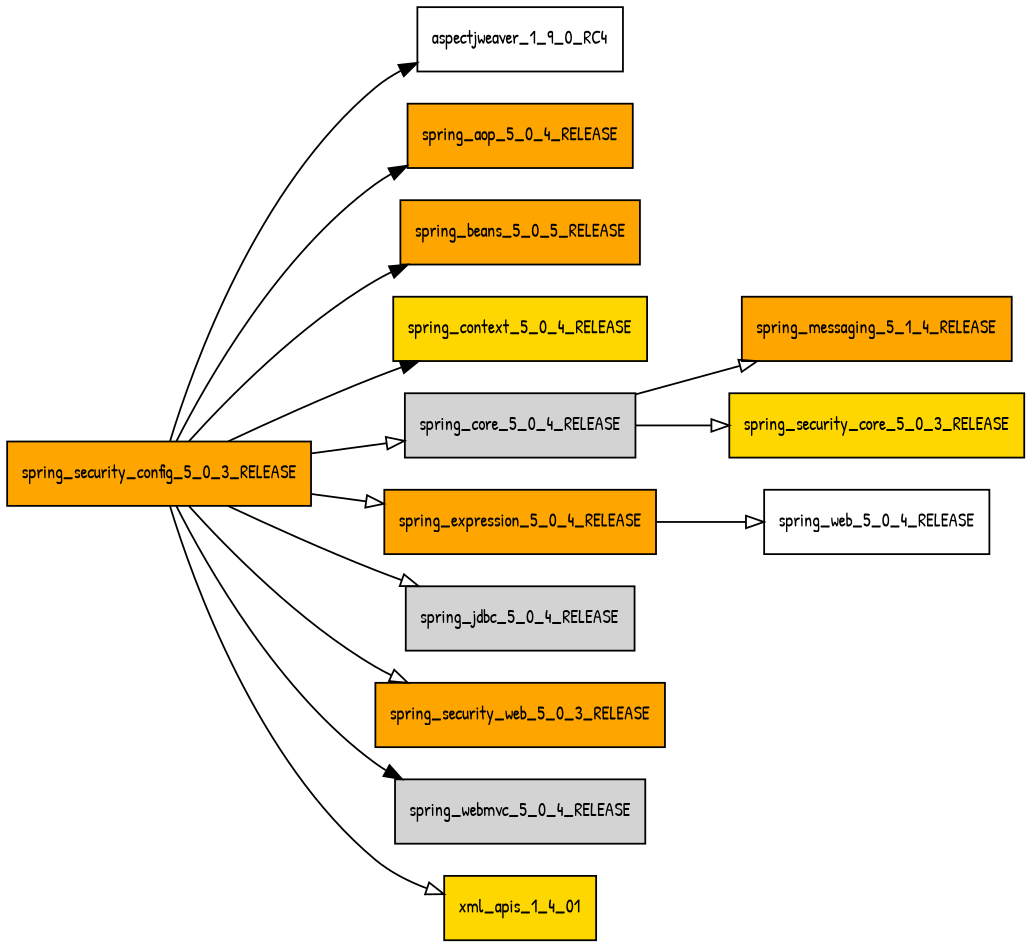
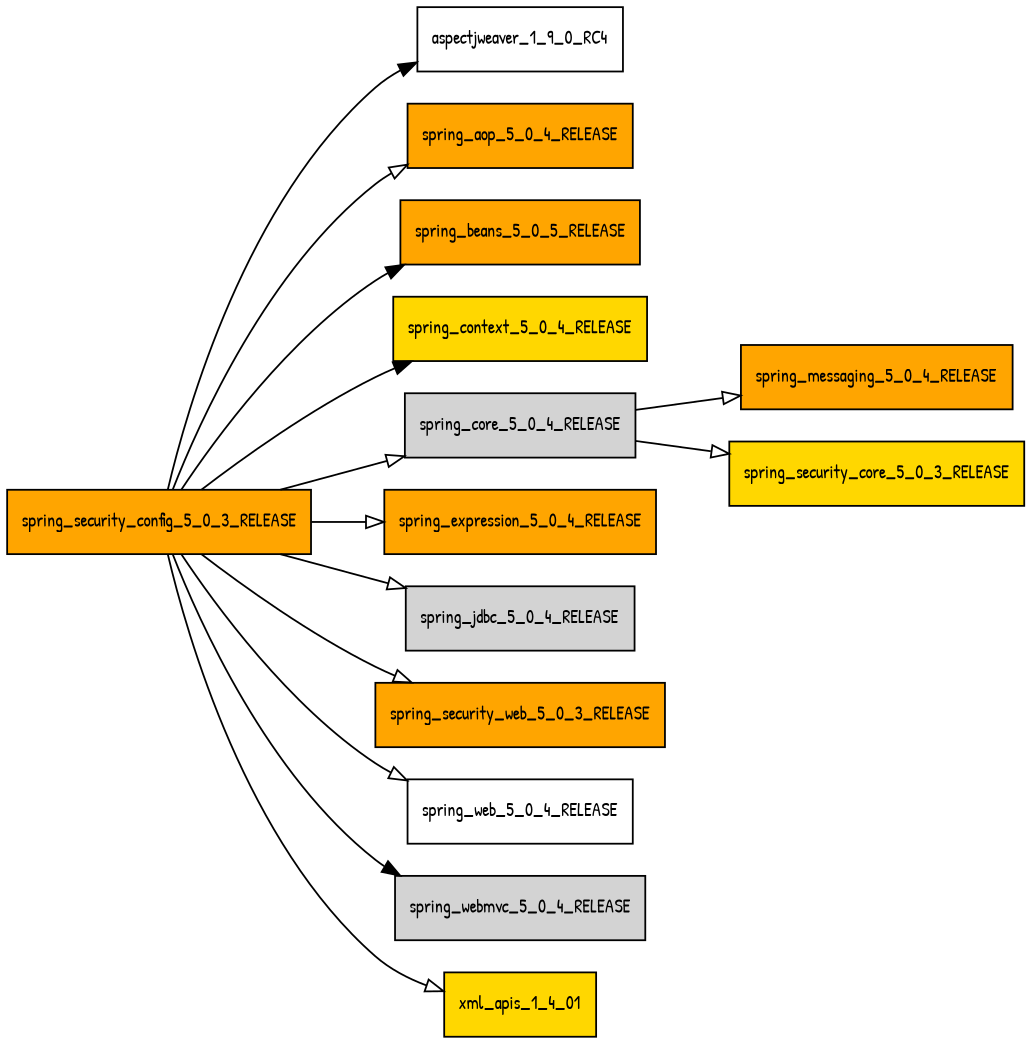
(268, 294) -> (261, 316)
(877, 329) -> (877, 377)
(701, 522) -> (275, 674)
